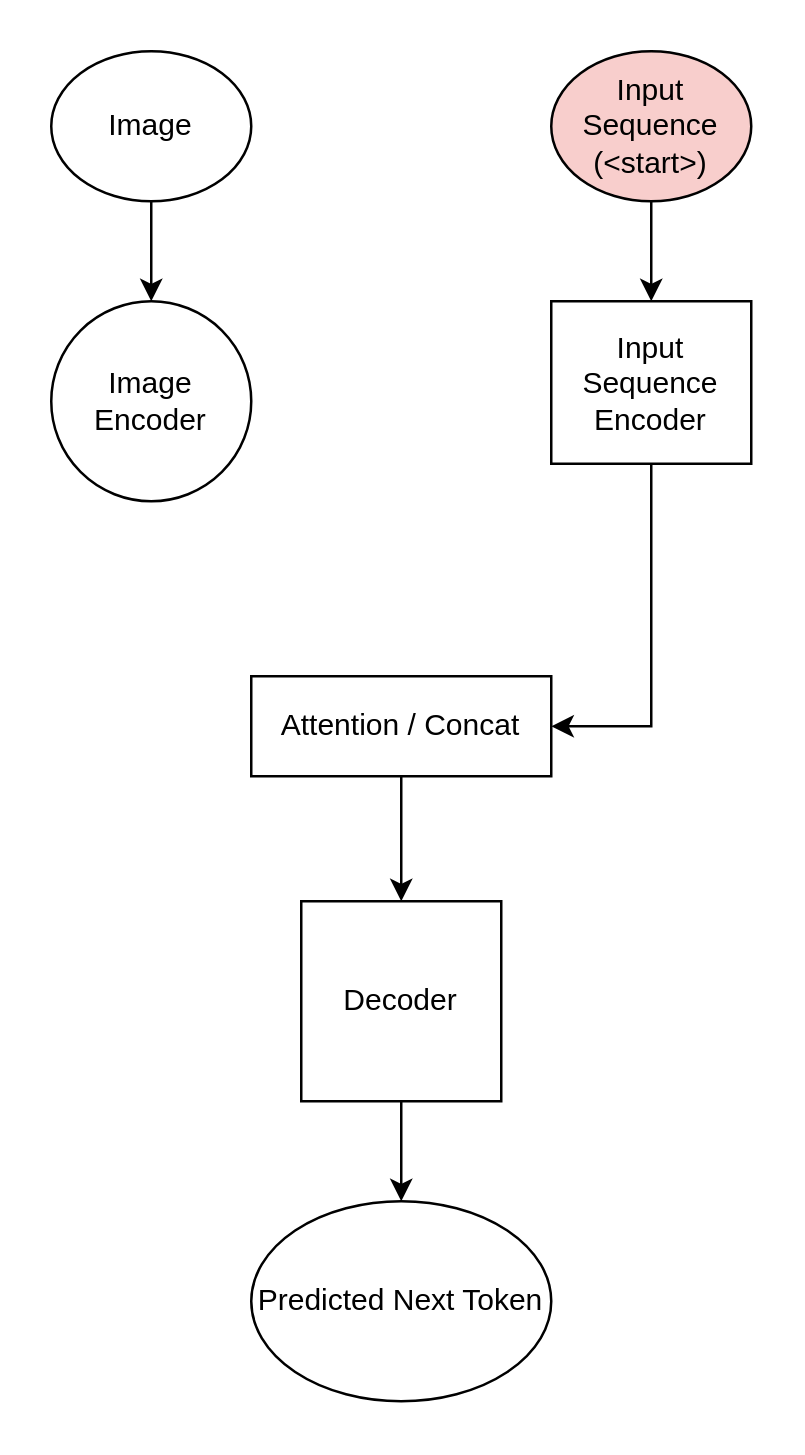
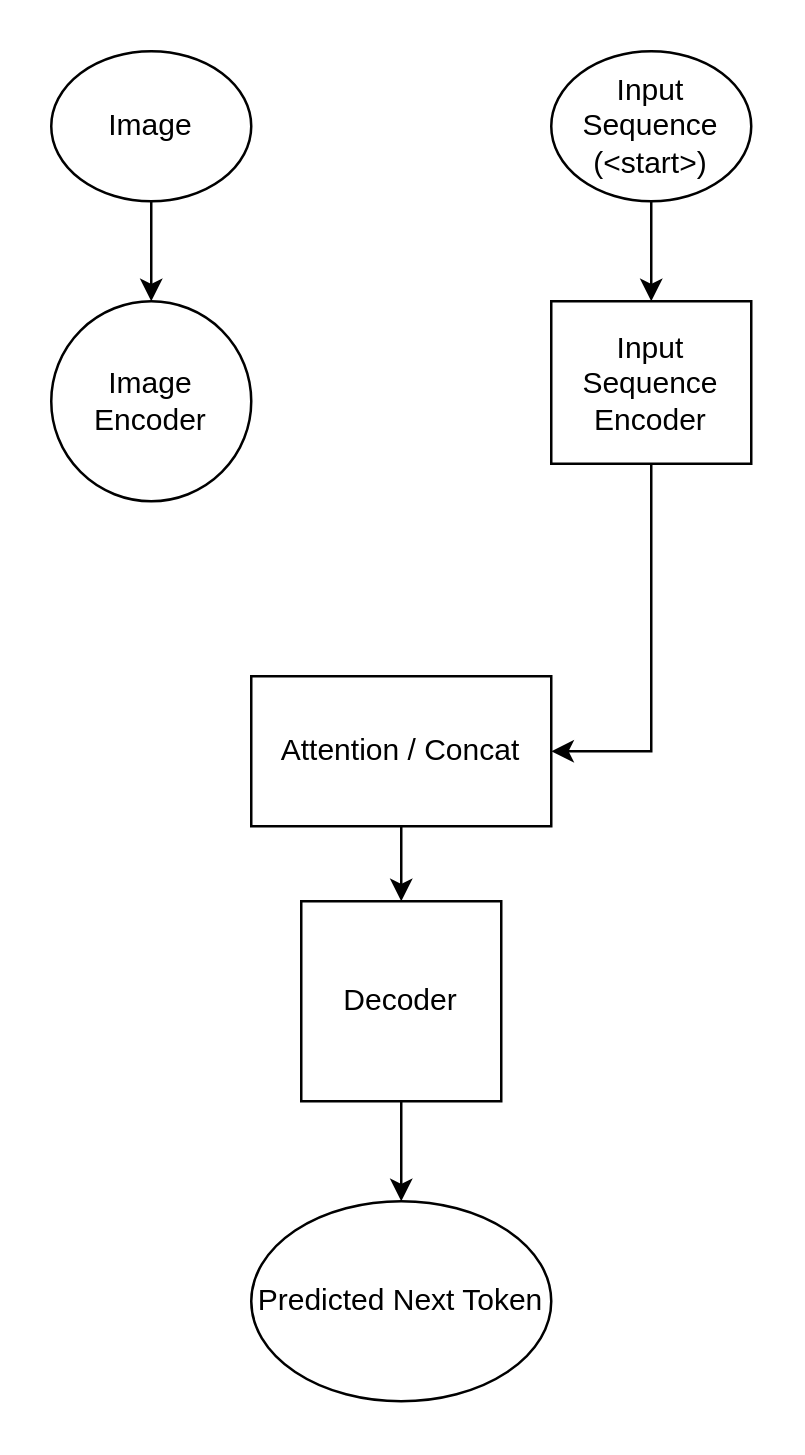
(651, 126) -> (651, 126)
(401, 726) -> (401, 751)
